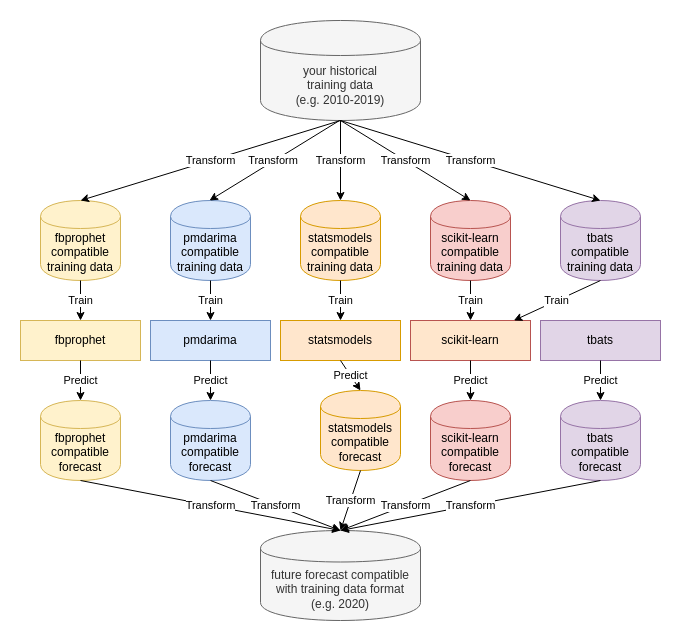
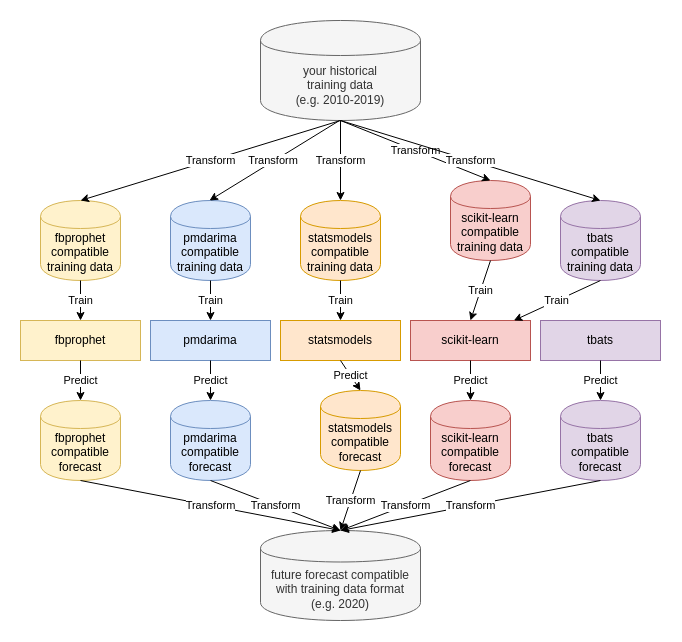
(471, 241) -> (491, 221)
(471, 341) -> (471, 341)
